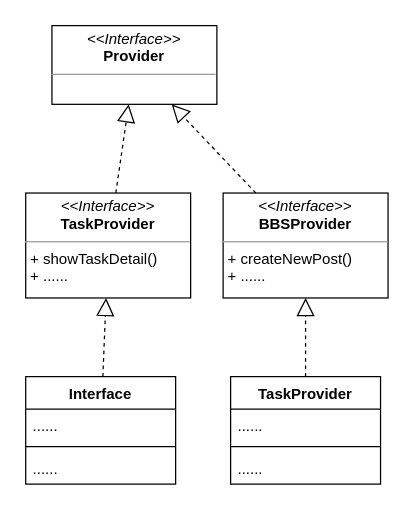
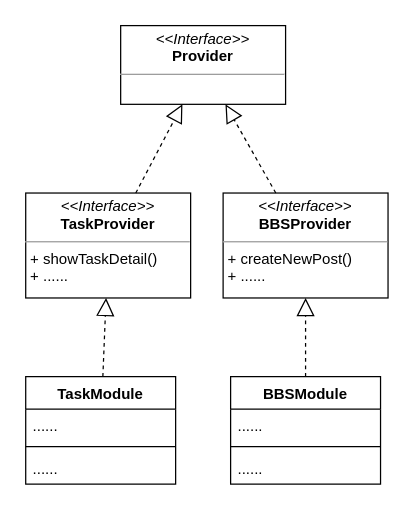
(134, 65) -> (203, 65)
(100, 394) -> (100, 394)
(305, 394) -> (305, 394)
